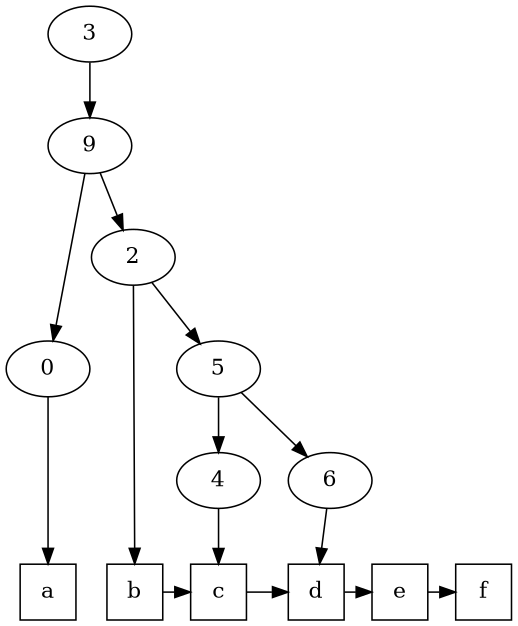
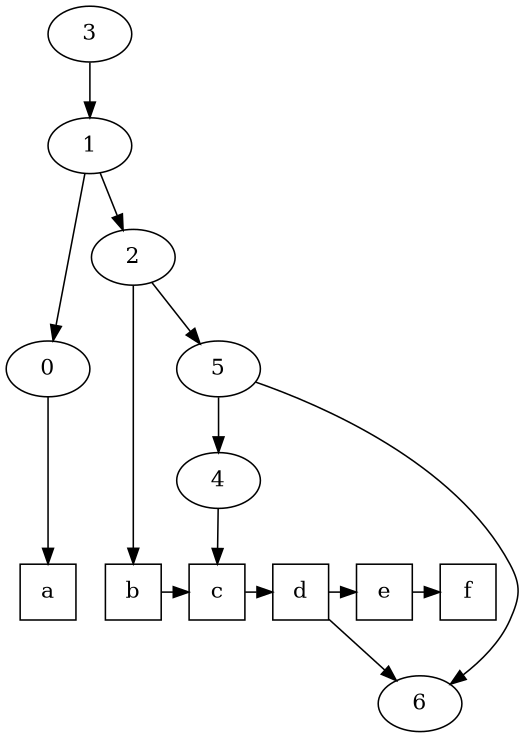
(90, 146) -> (90, 146)
(324, 528) -> (357, 645)
